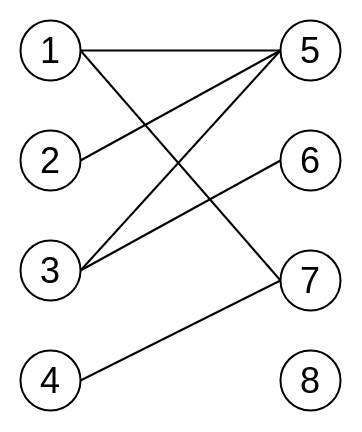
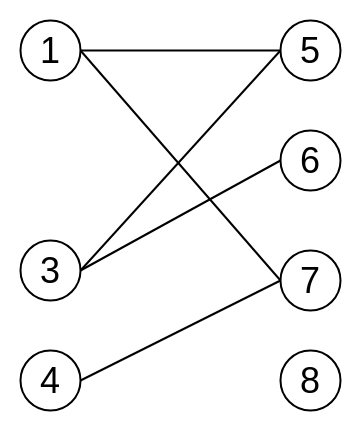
(177, 107) -> none
(51, 161) -> none
